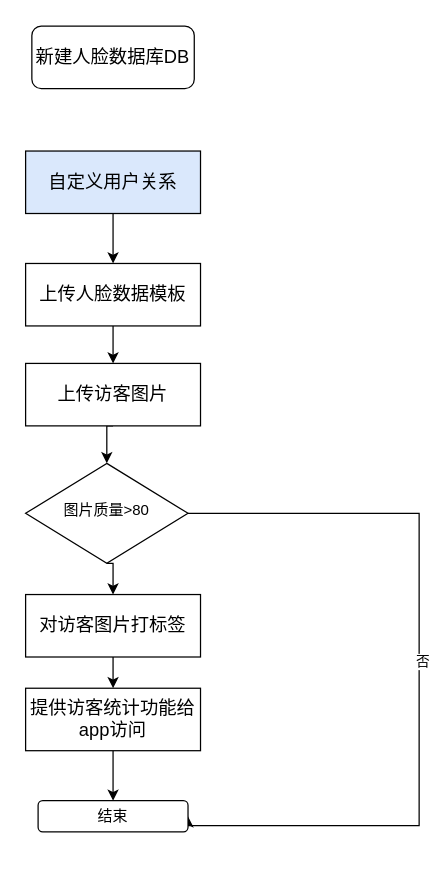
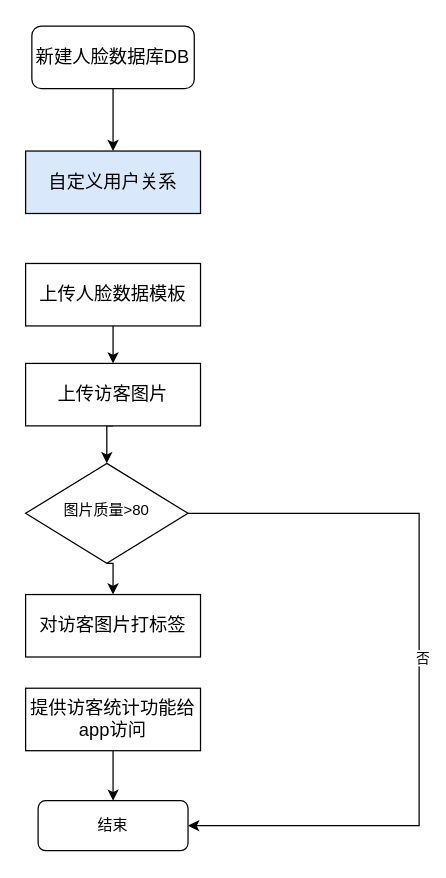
none -> (113, 115)
(113, 234) -> none
(113, 677) -> none
(113, 816) -> (113, 826)
